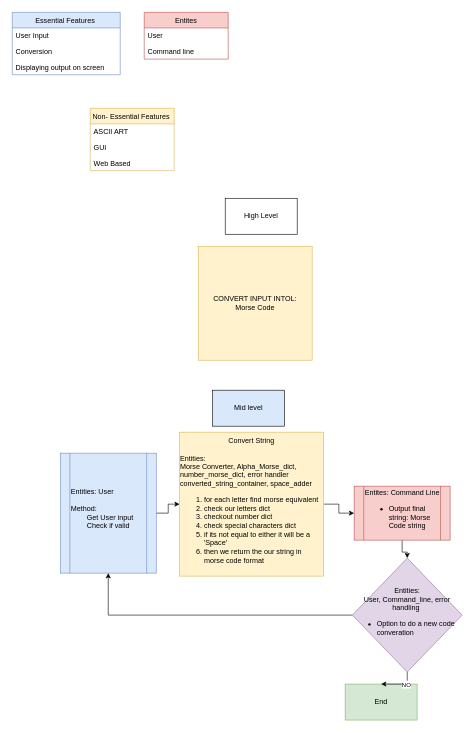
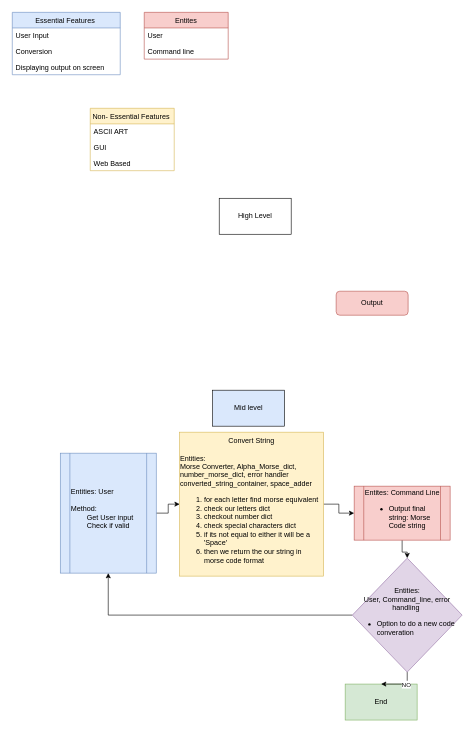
(261, 216) -> (255, 216)
(255, 303) -> none
none -> (372, 303)
